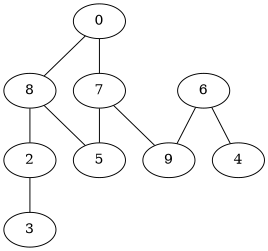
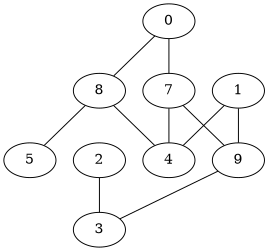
(204, 91) -> (238, 91)
(30, 126) -> (134, 125)
(99, 126) -> (169, 126)
none -> (169, 195)
